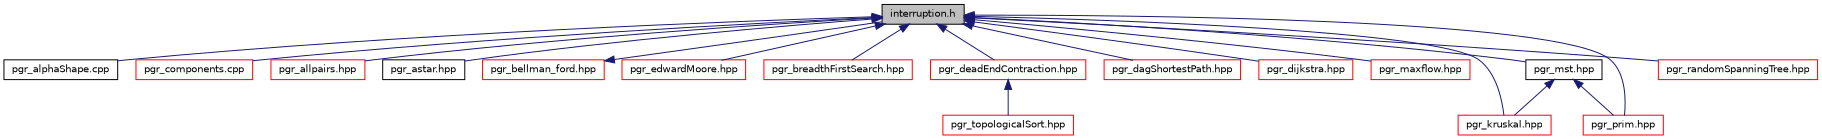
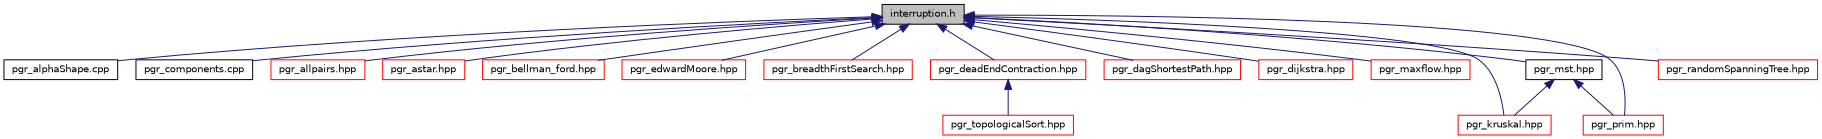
(748, 41) -> (735, 41)
(194, 70) -> (194, 70)
(424, 70) -> (424, 70)
